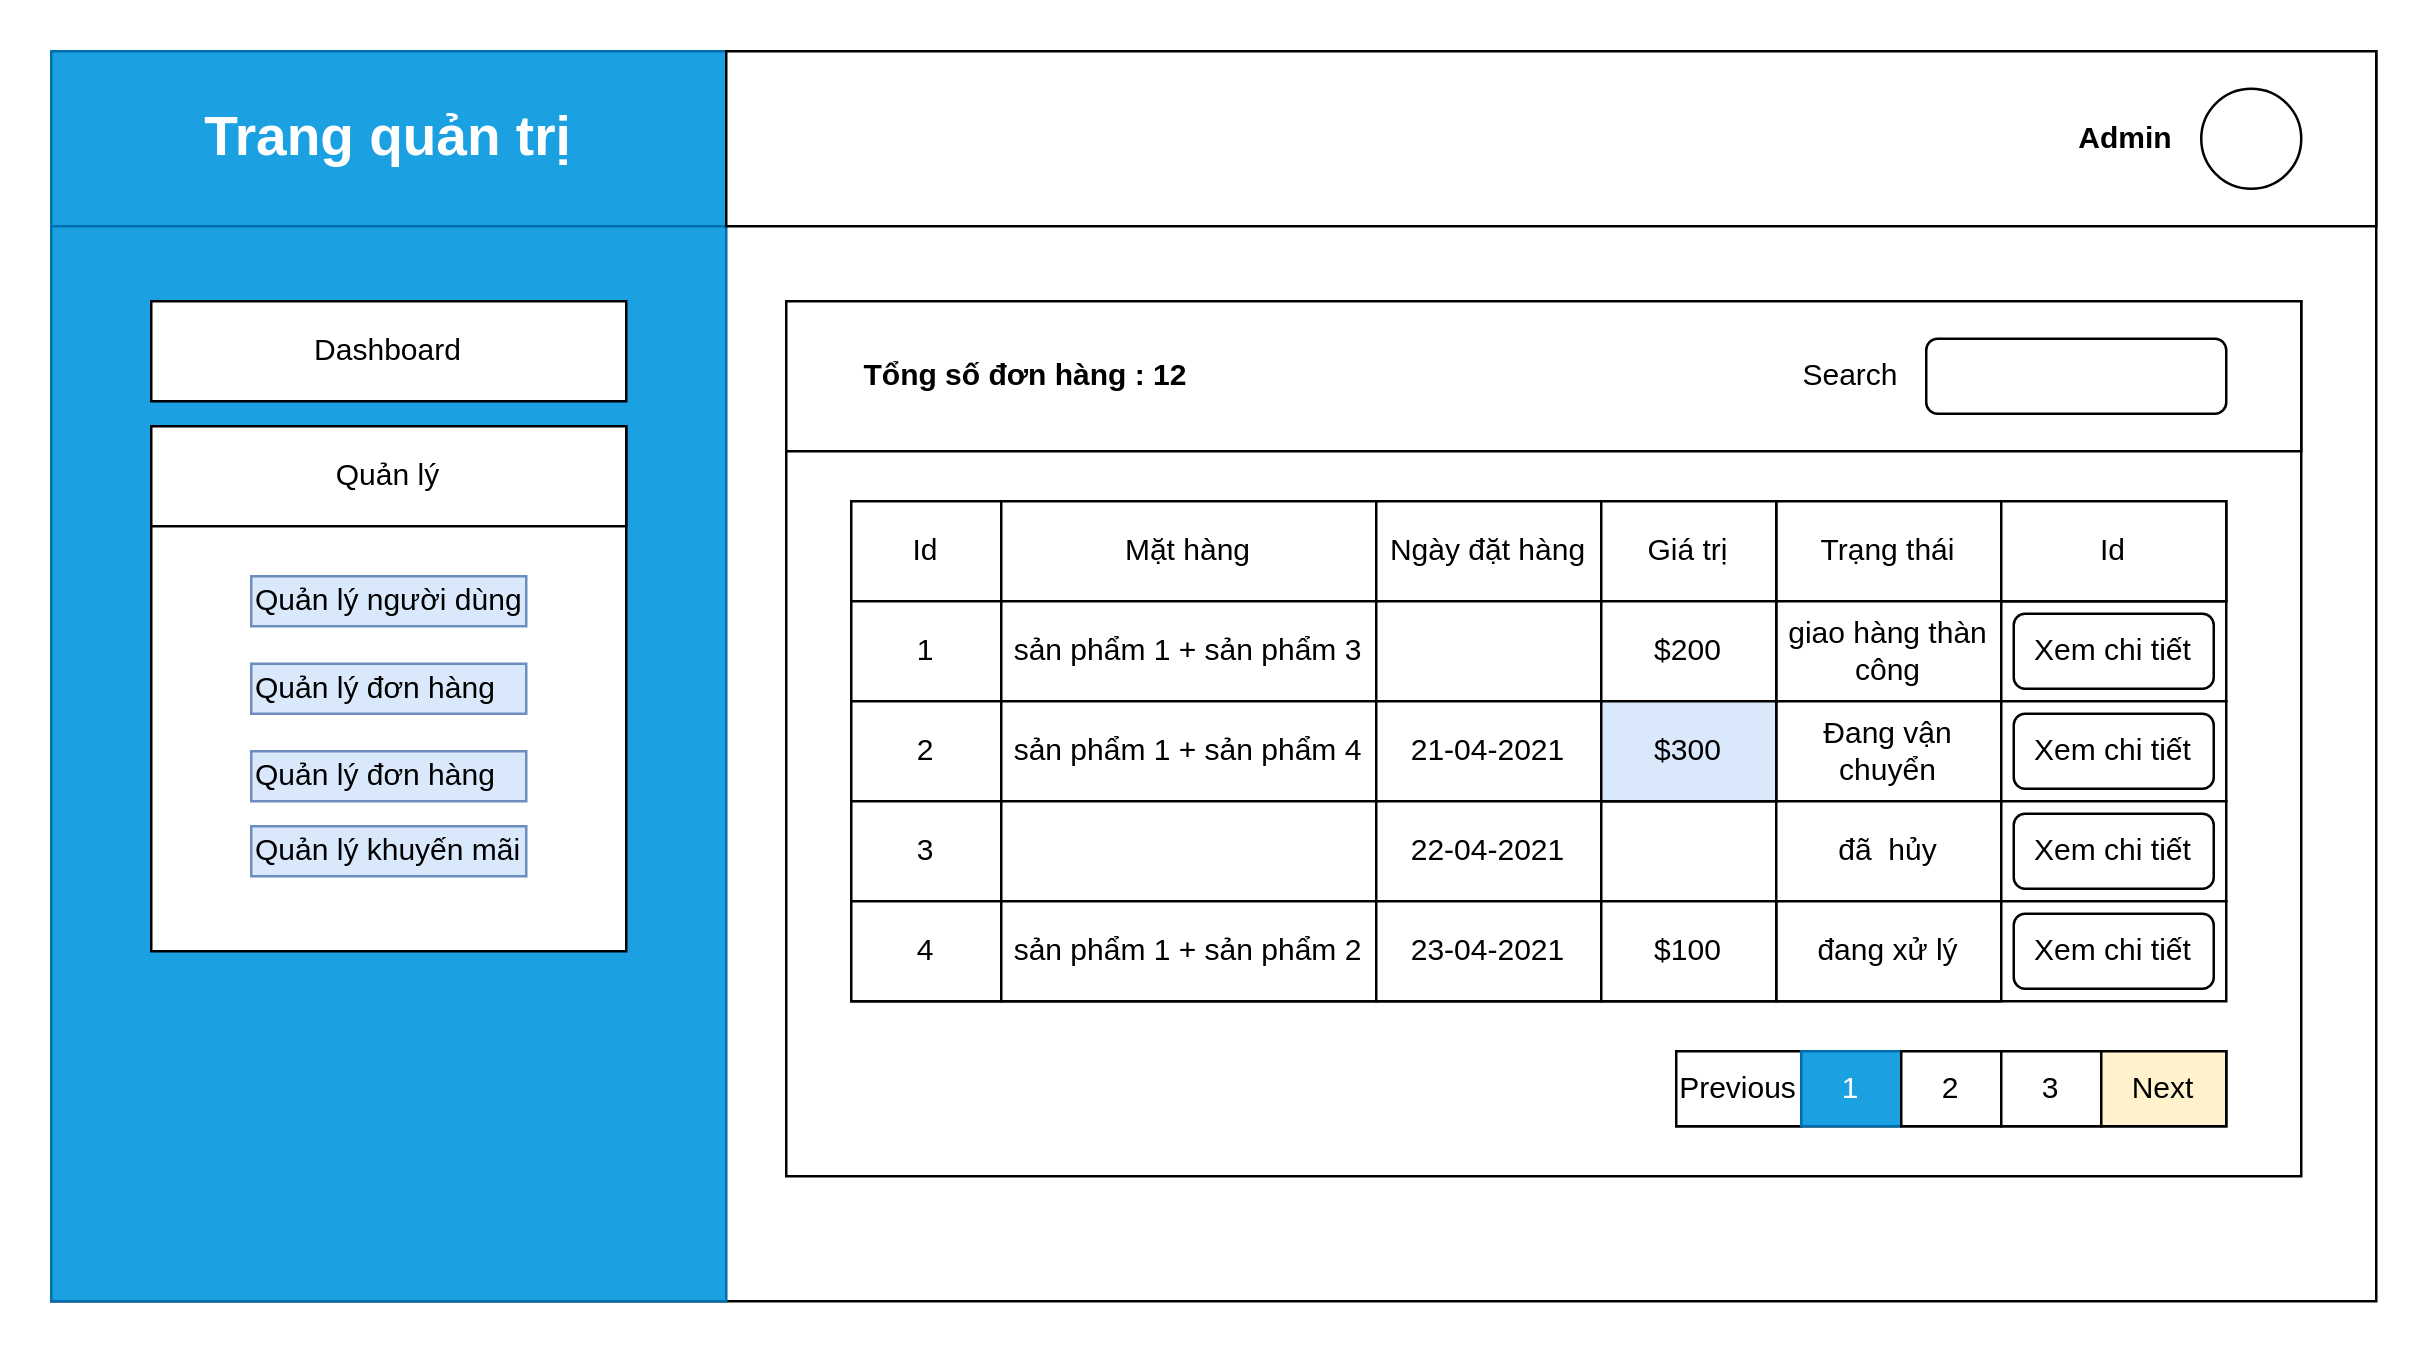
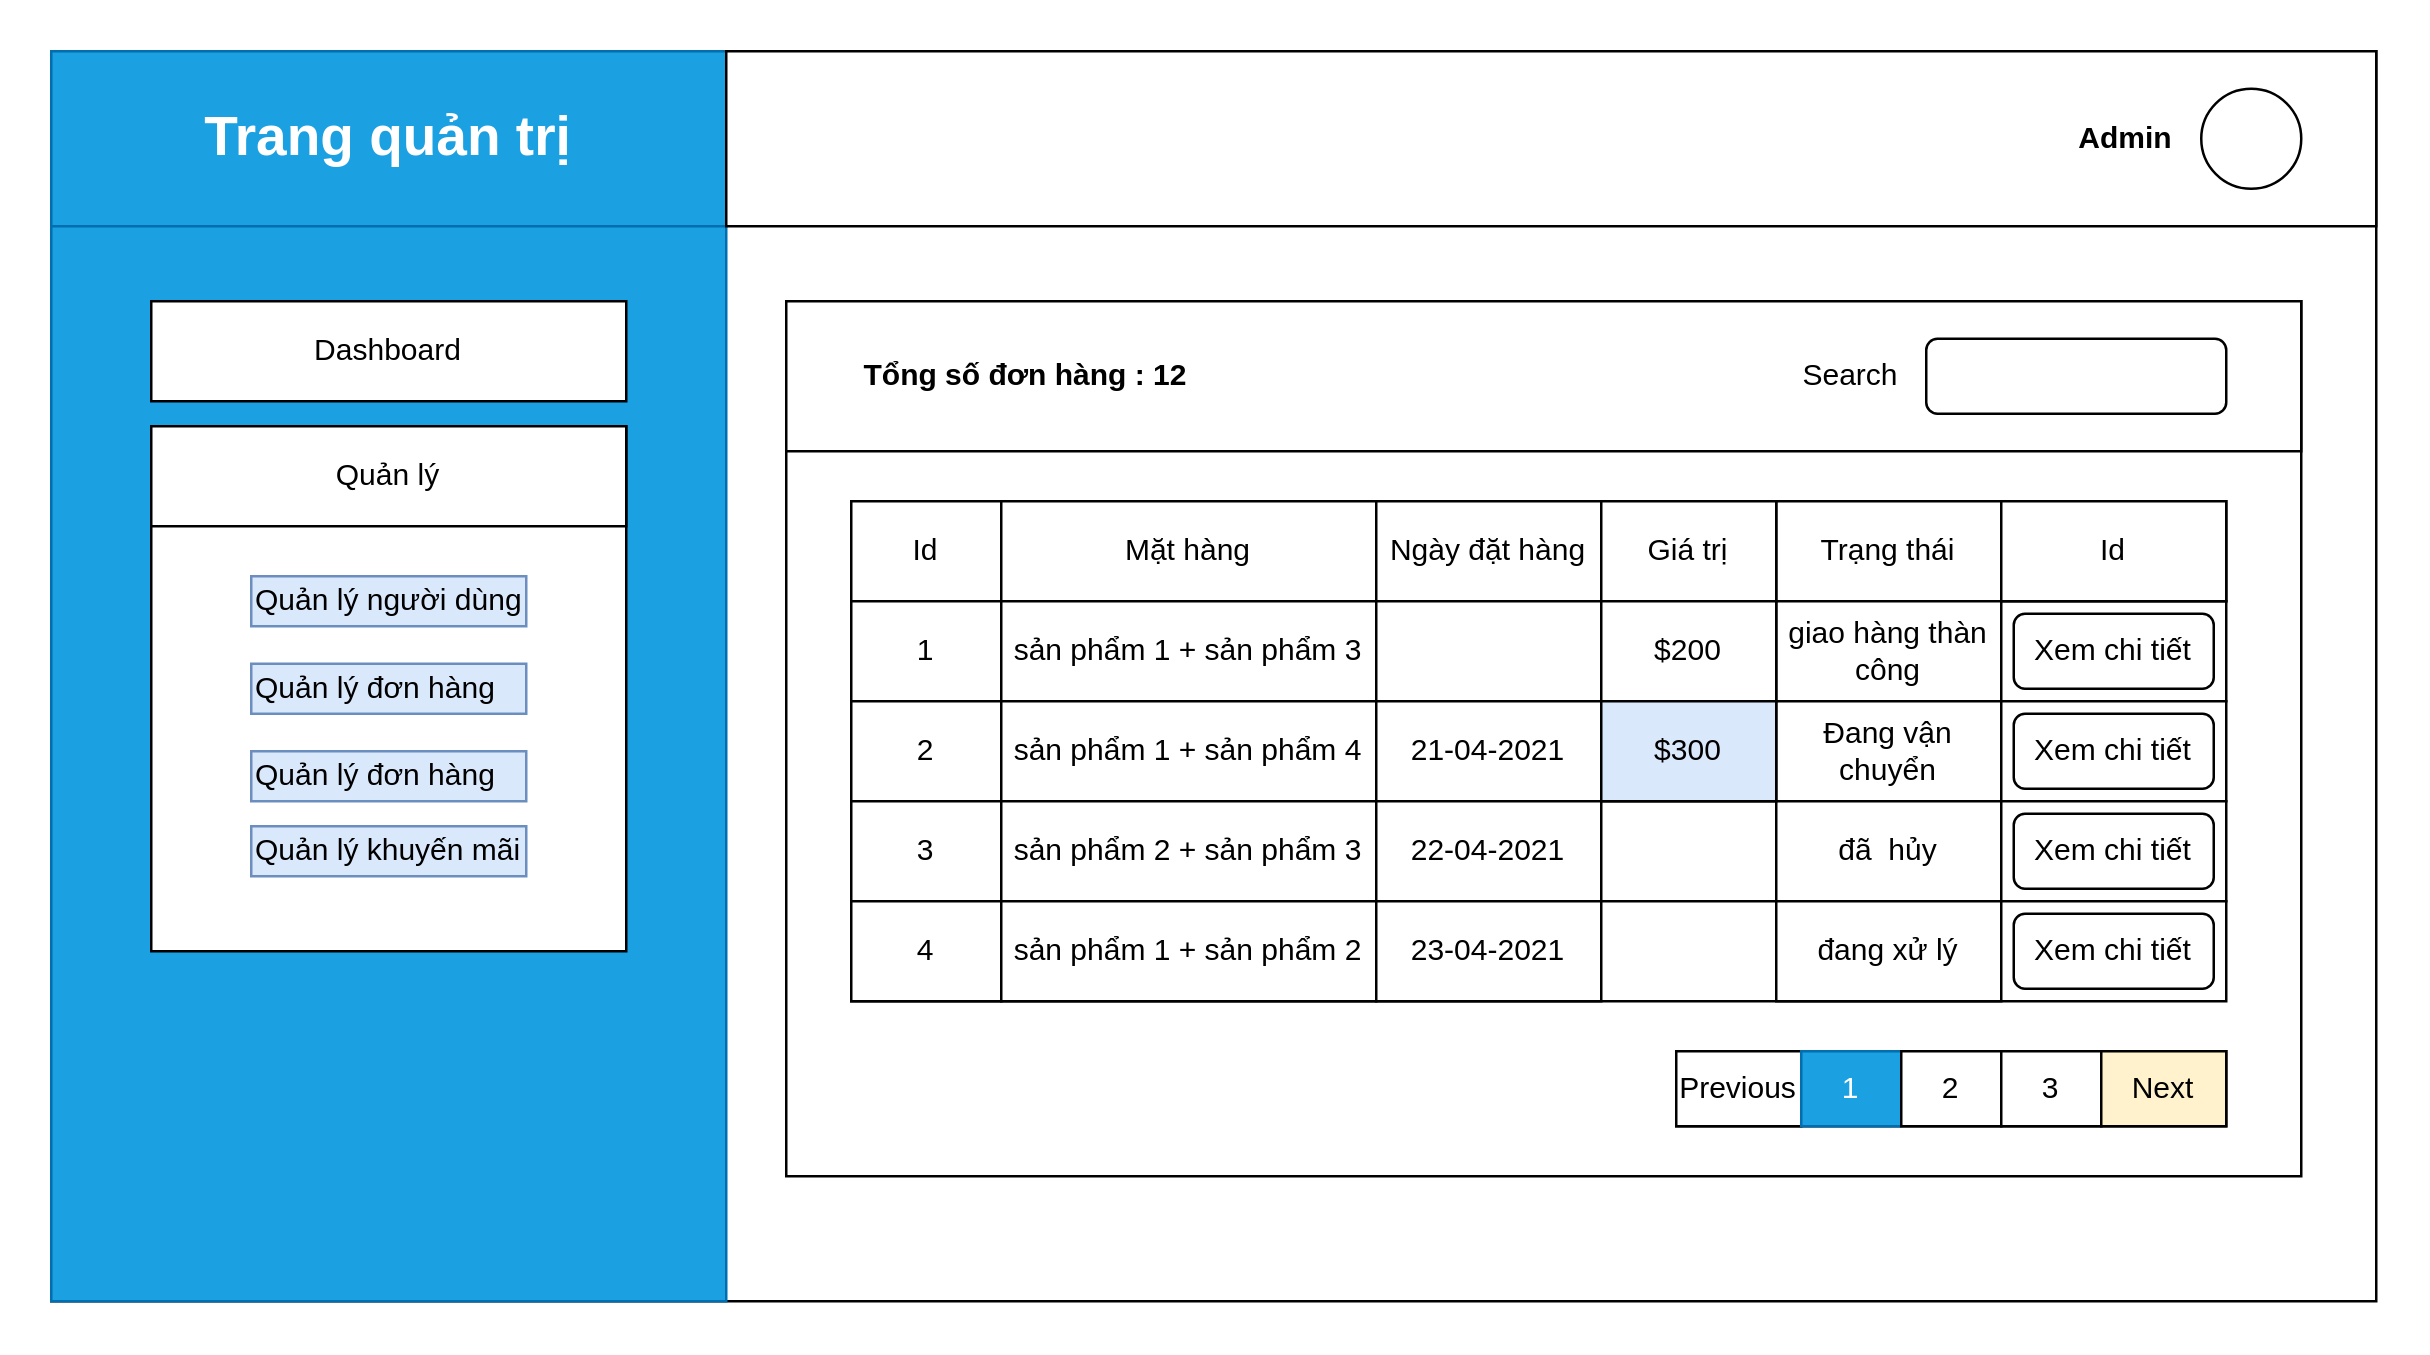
none -> (1189, 851)
(1689, 951) -> none
